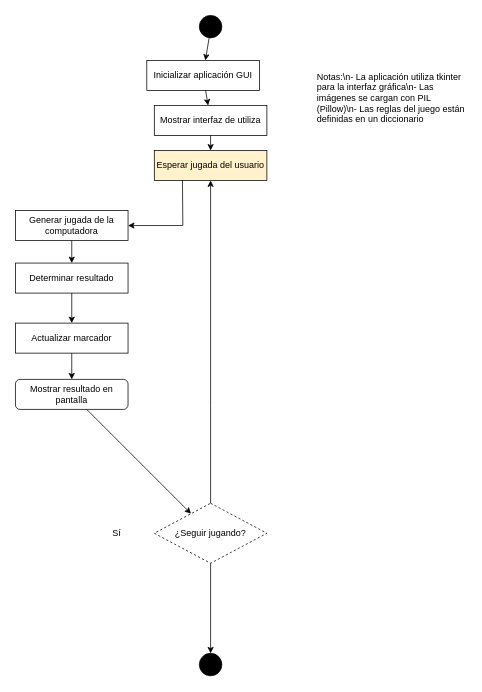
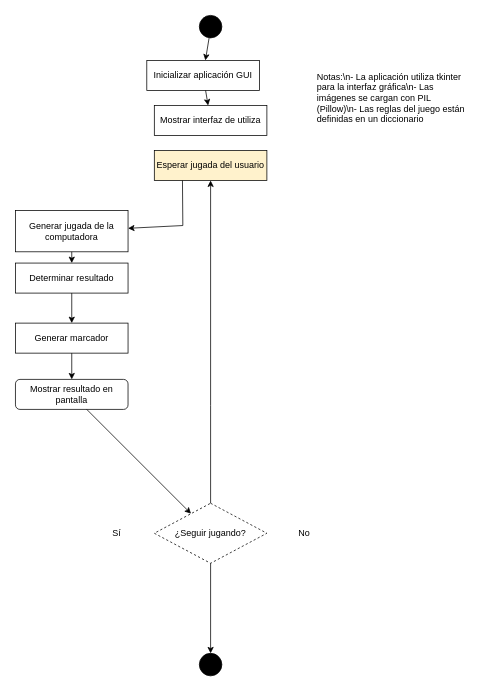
(210, 140) -> none
(72, 225) -> (72, 231)
(72, 338) -> (72, 338)
none -> (304, 533)
